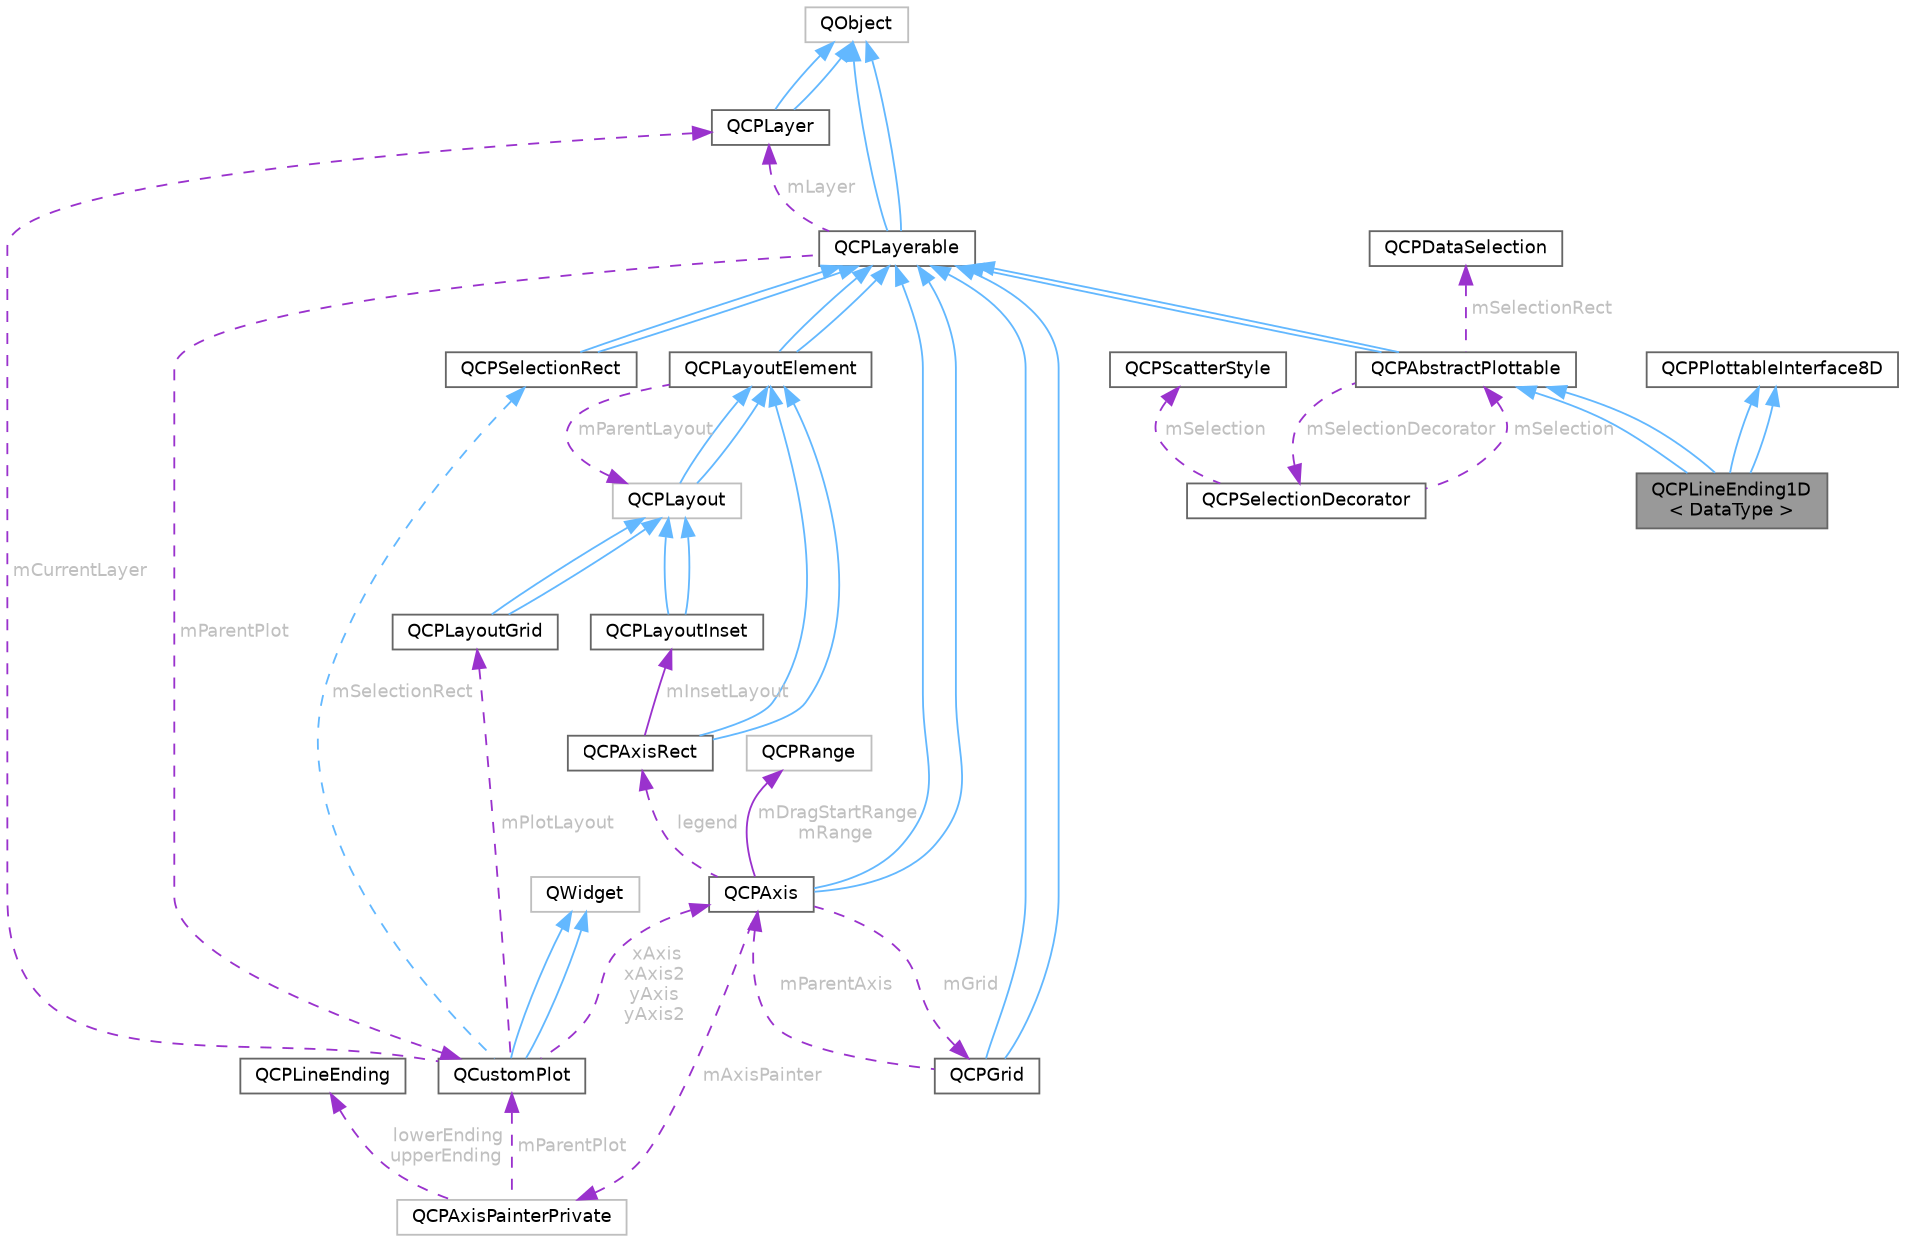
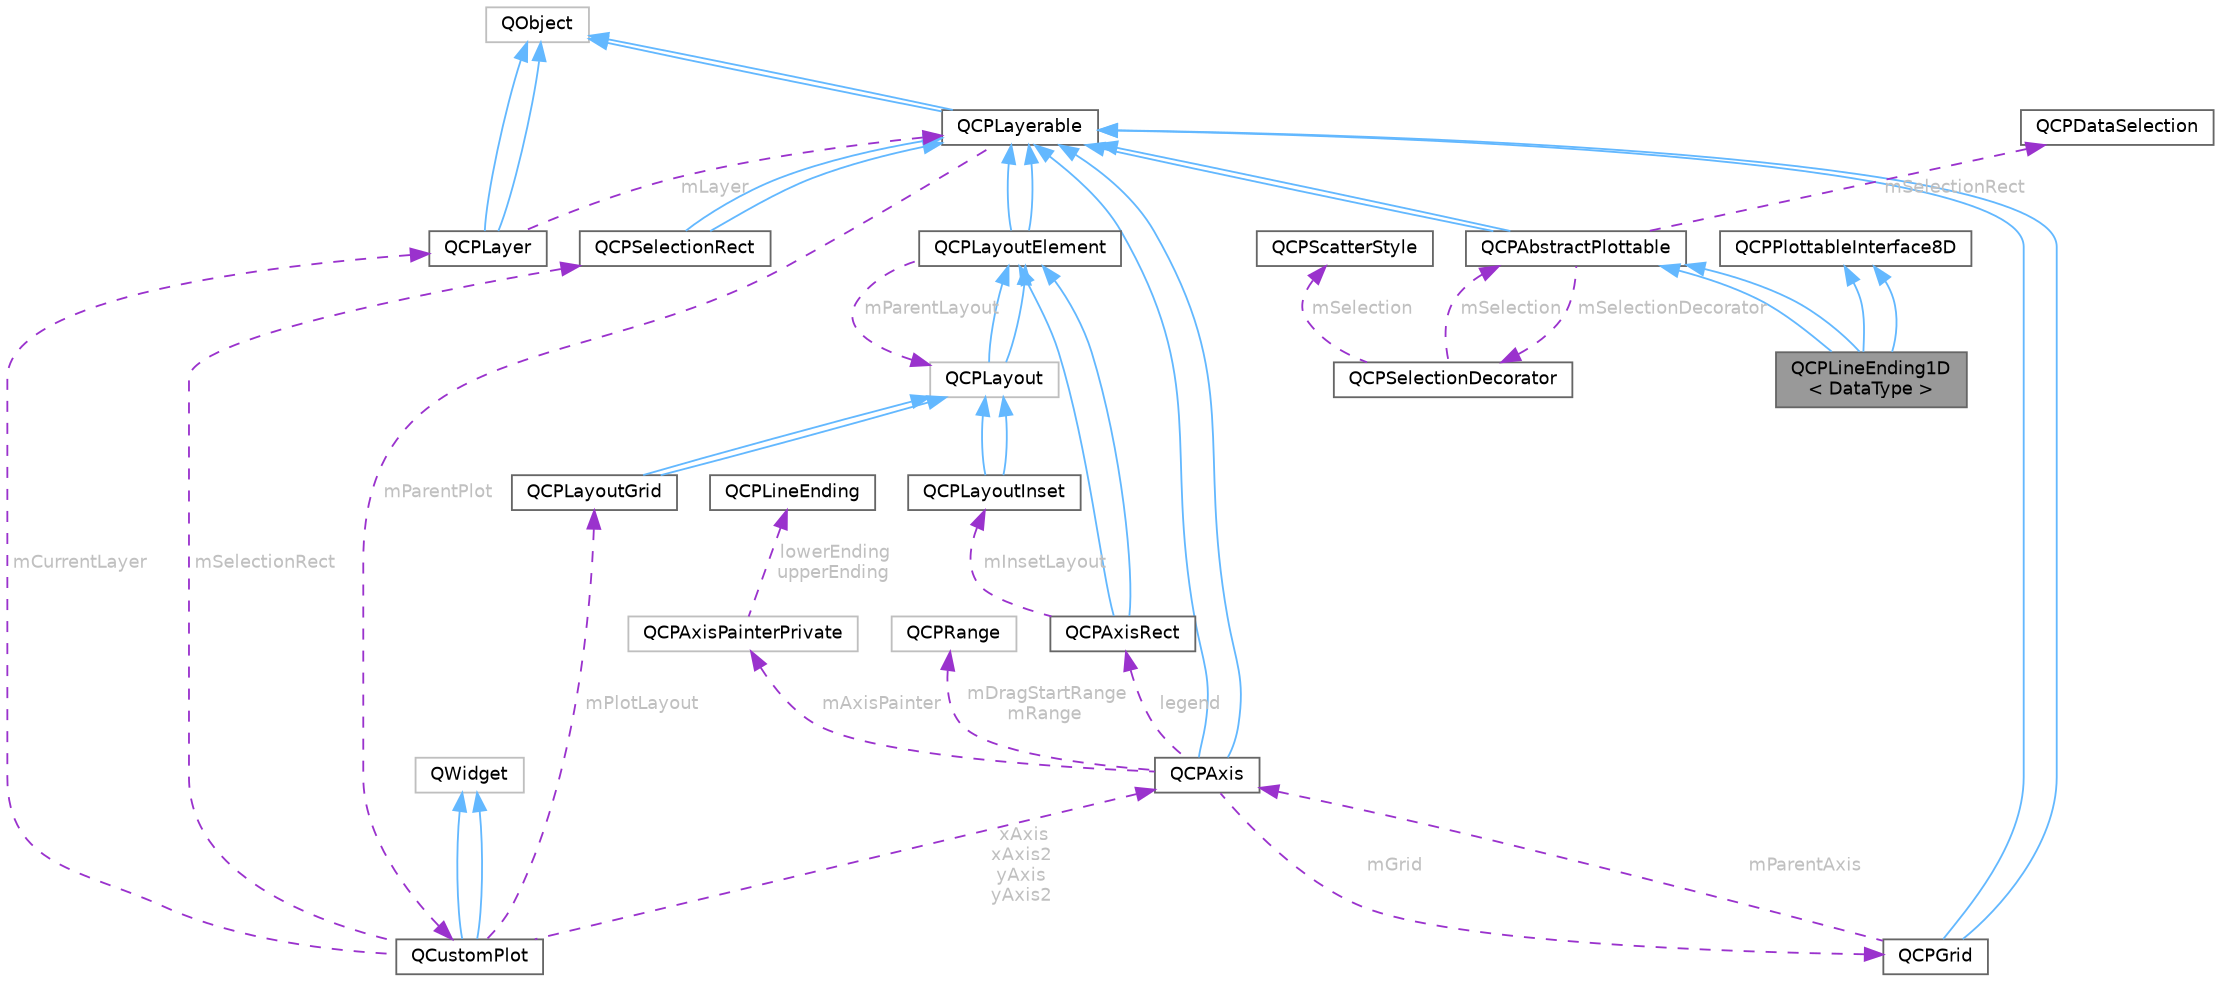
(789, 206) -> (719, 168)
(655, 702) -> (987, 591)
(320, 728) -> (189, 523)
(747, 827) -> (1027, 752)
(512, 1156) -> none
